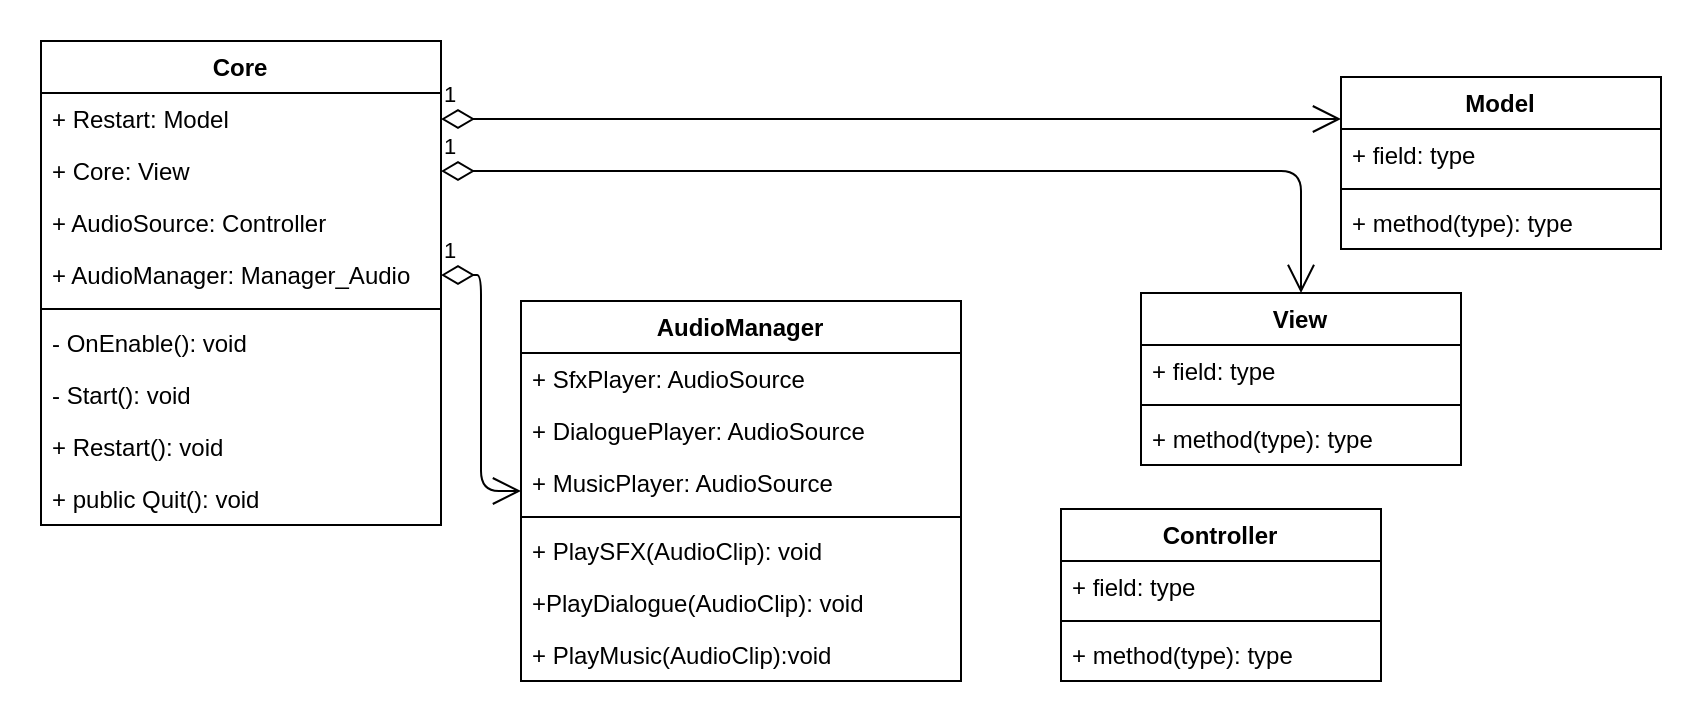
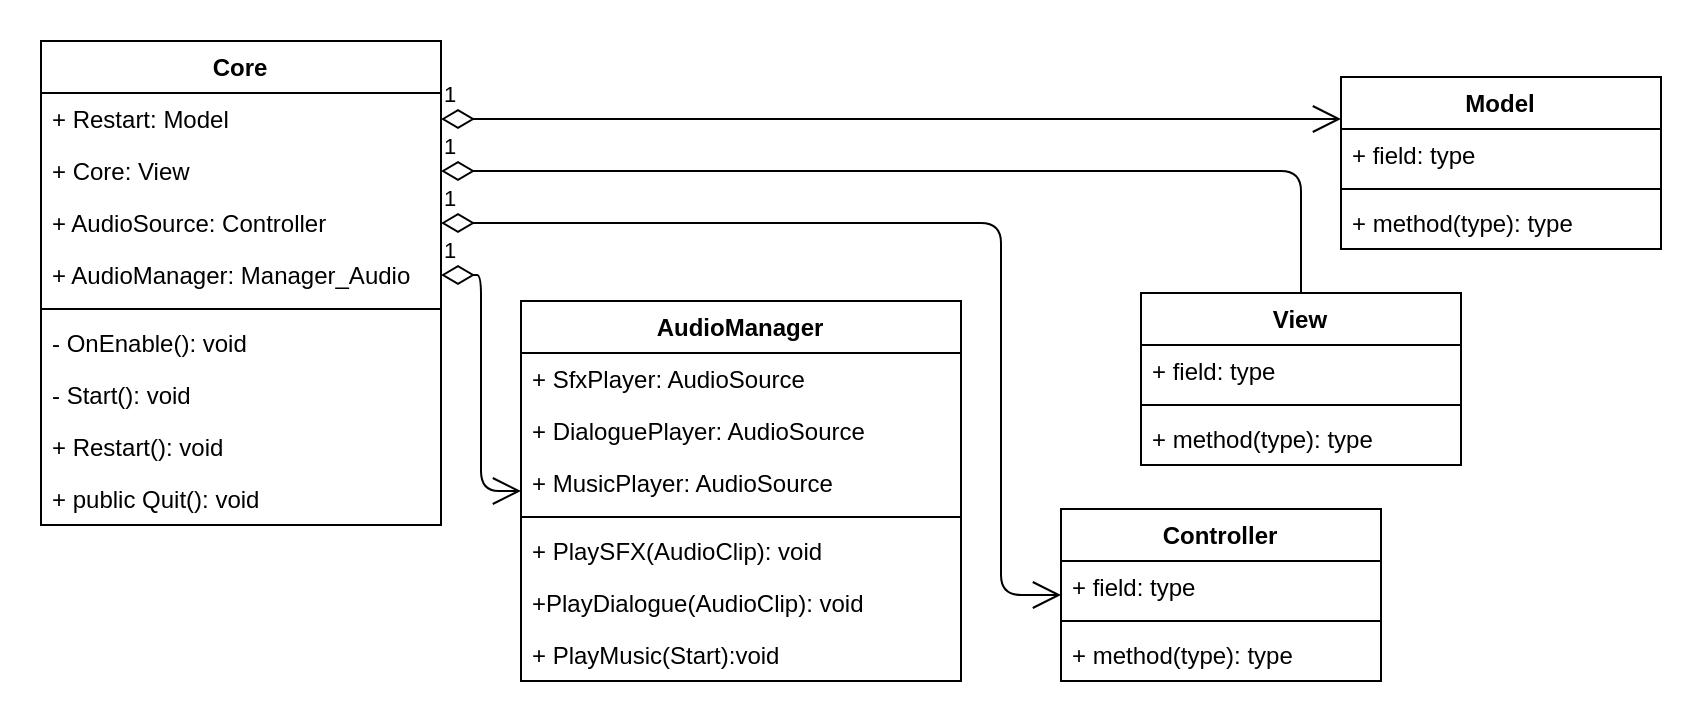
none -> (936, 223)
(1301, 284) -> (1301, 286)
(688, 656) -> (671, 656)
